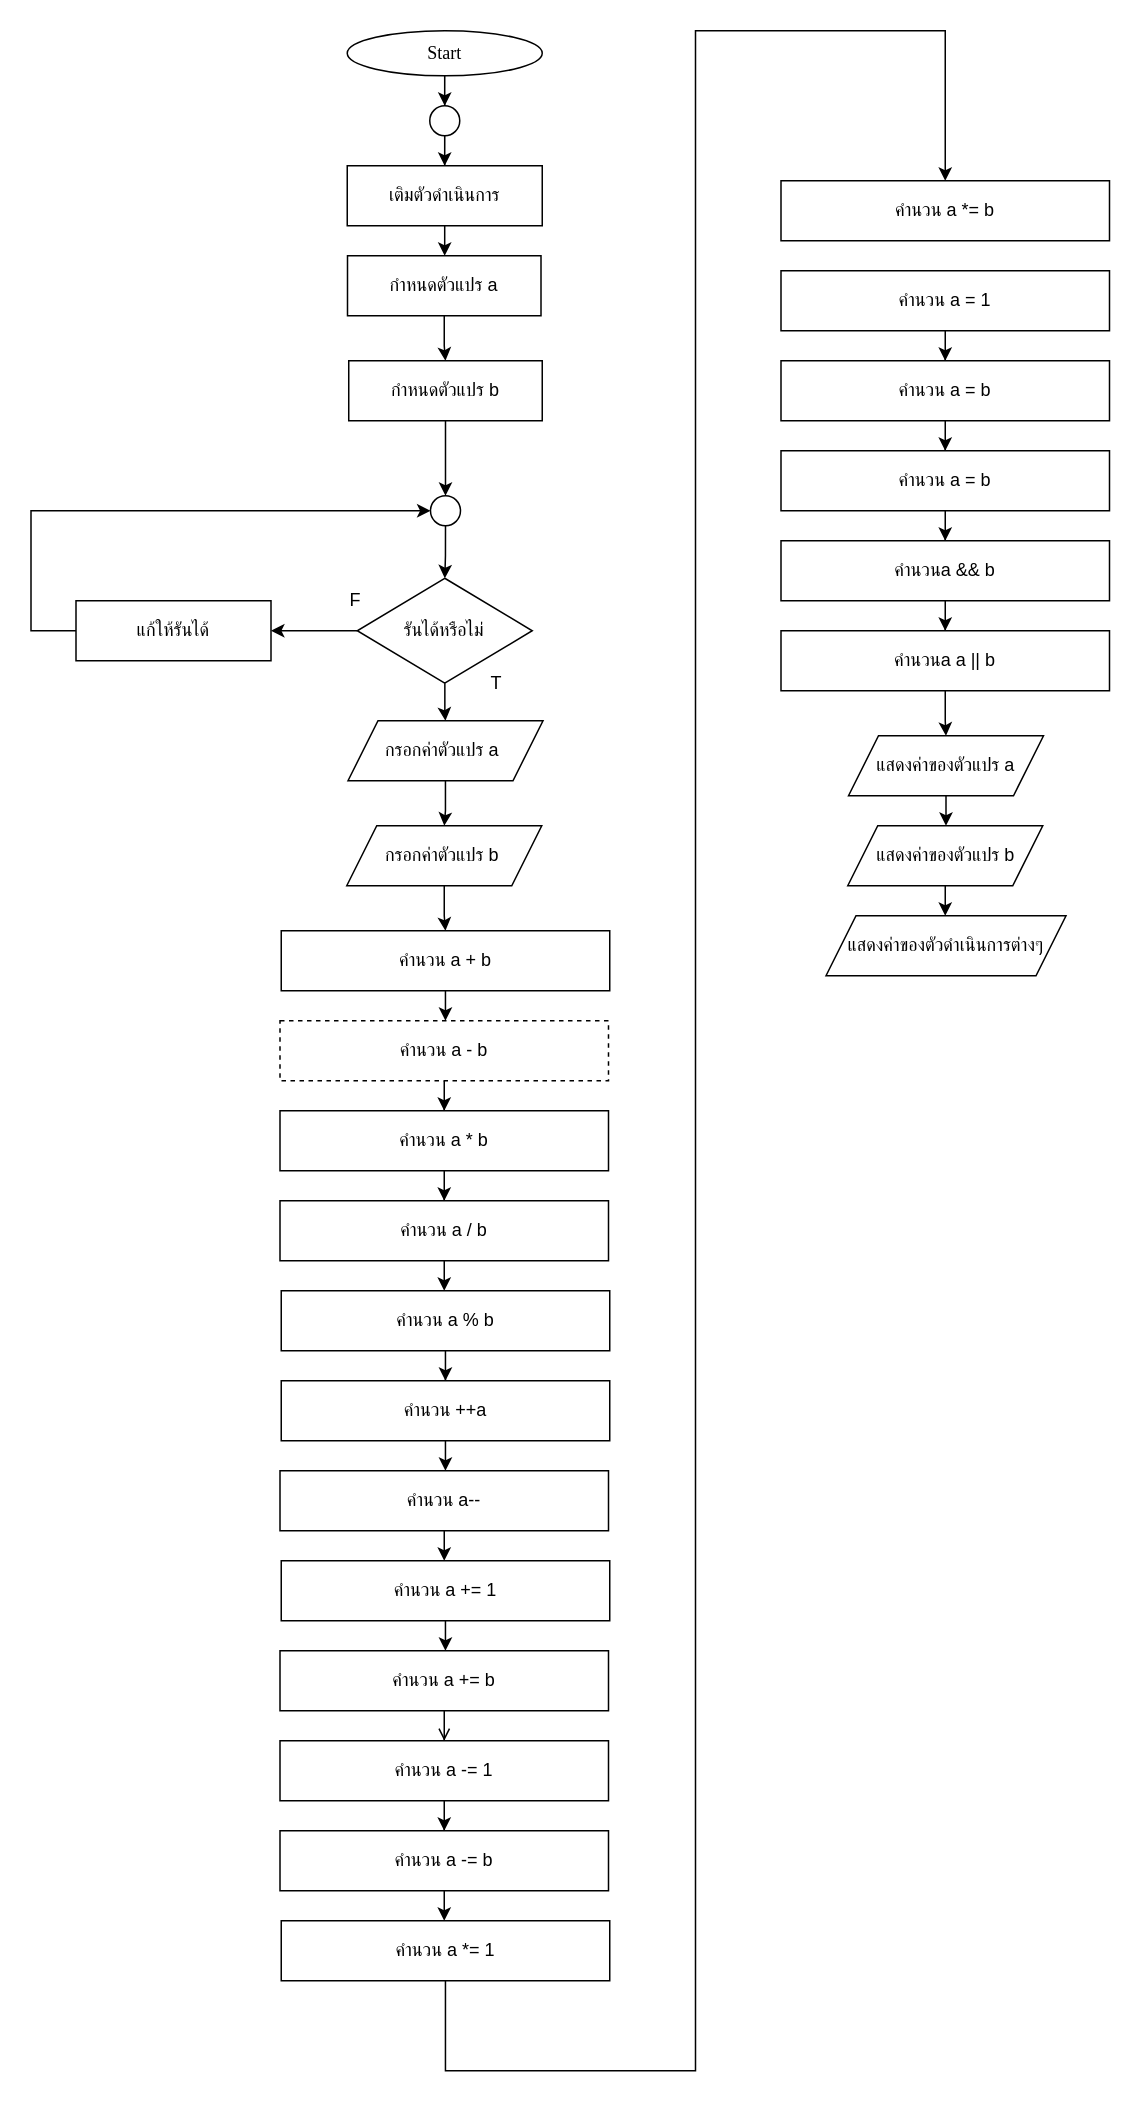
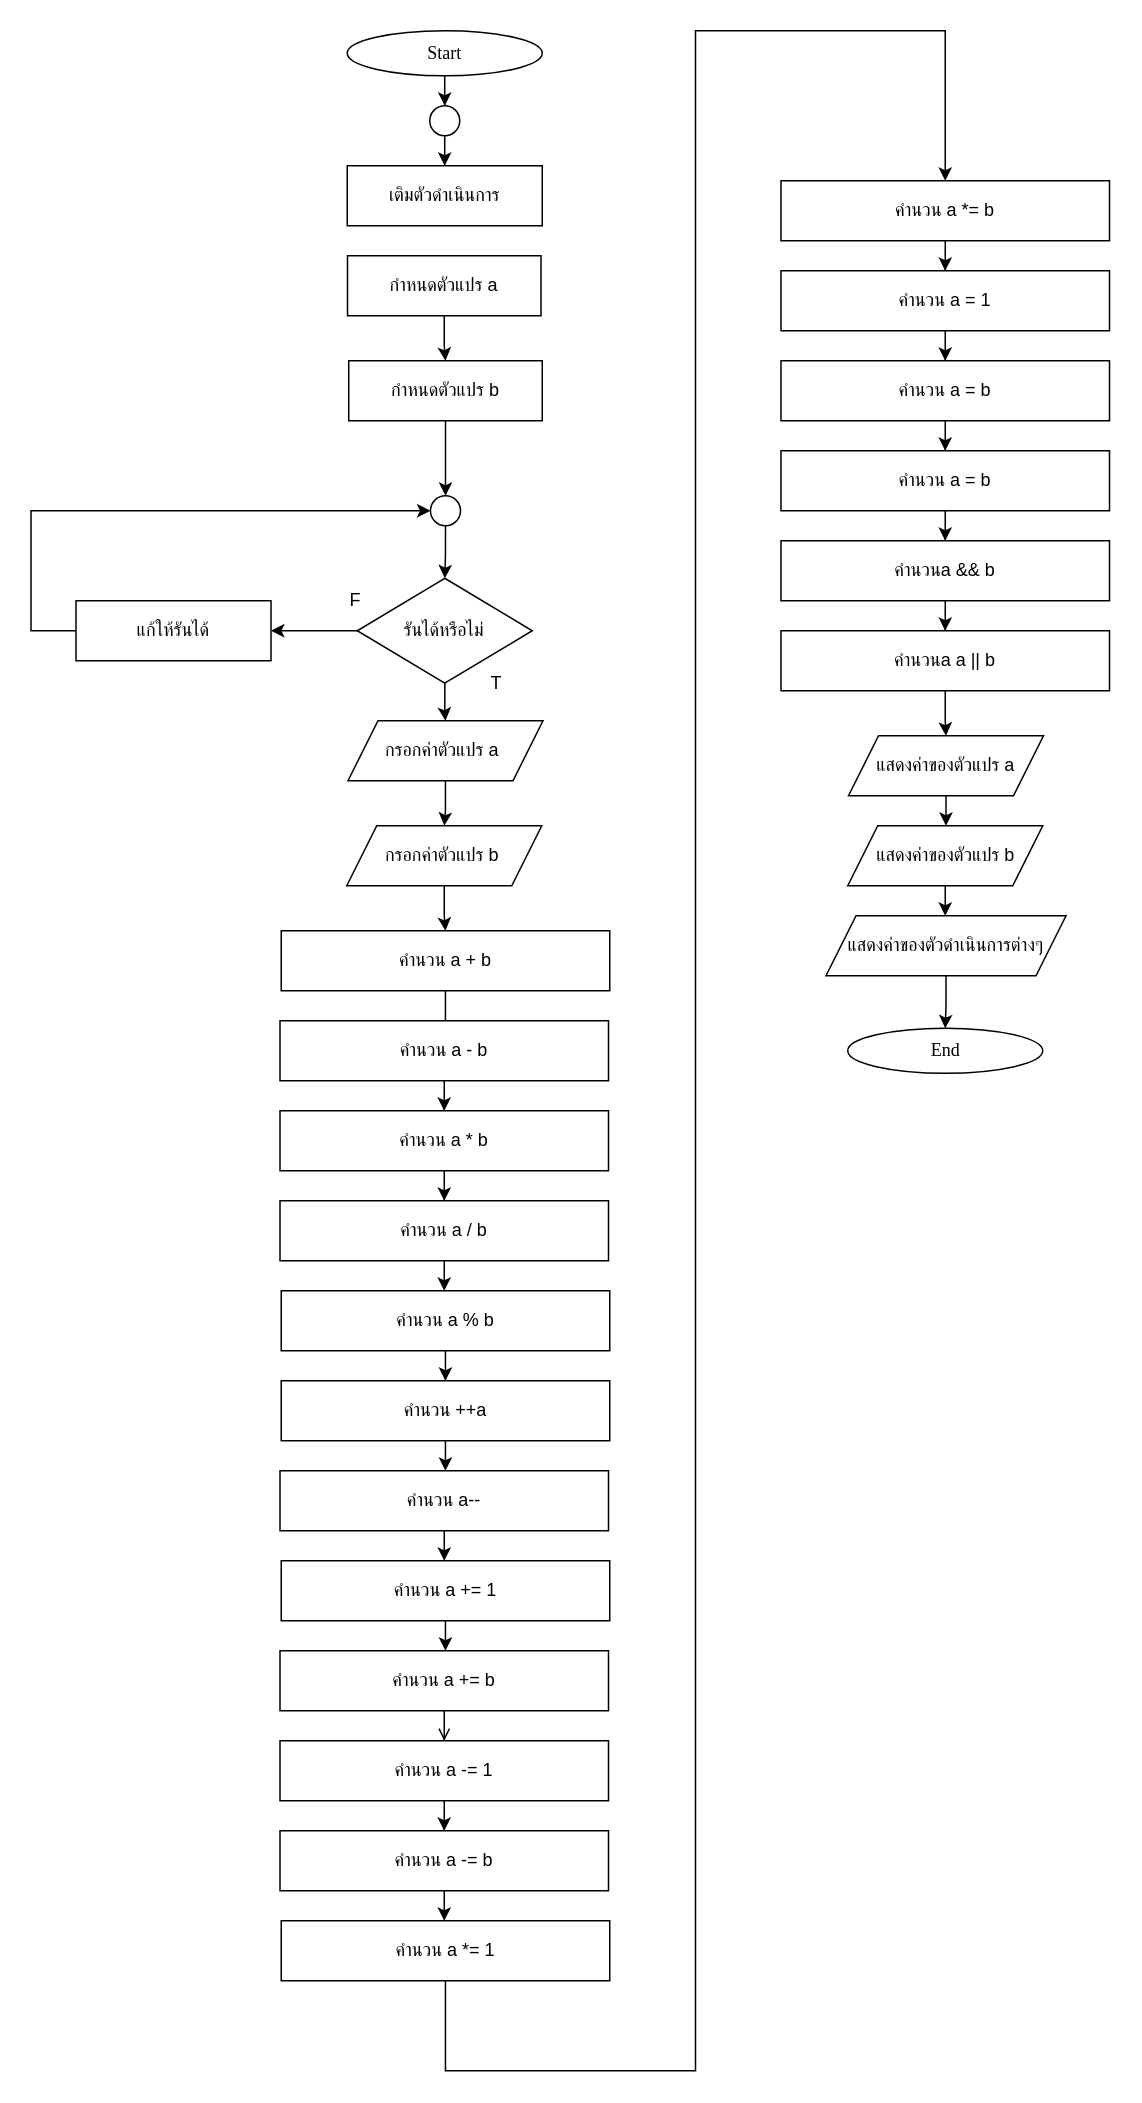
(444, 236) -> none
none -> (945, 261)
none -> (946, 997)
(445, 1009) -> (445, 1014)
(444, 1051) -> (444, 1051)
none -> (945, 1051)
